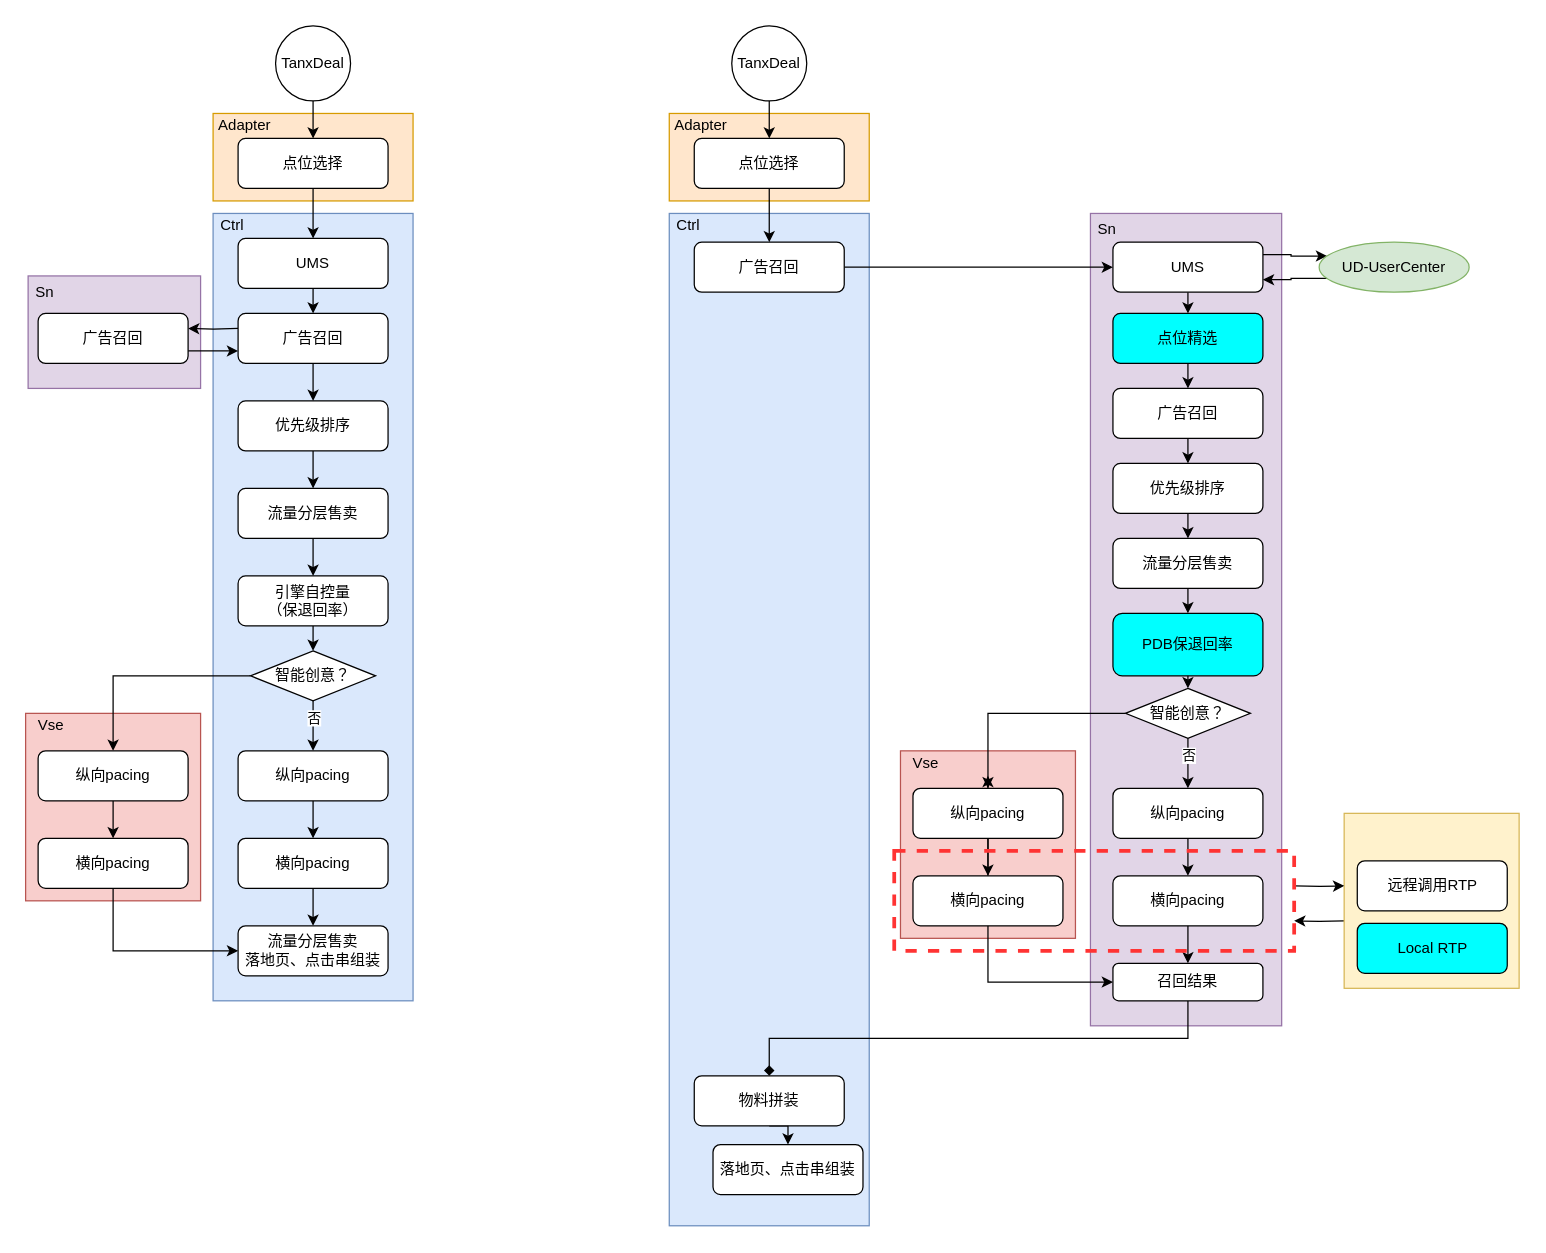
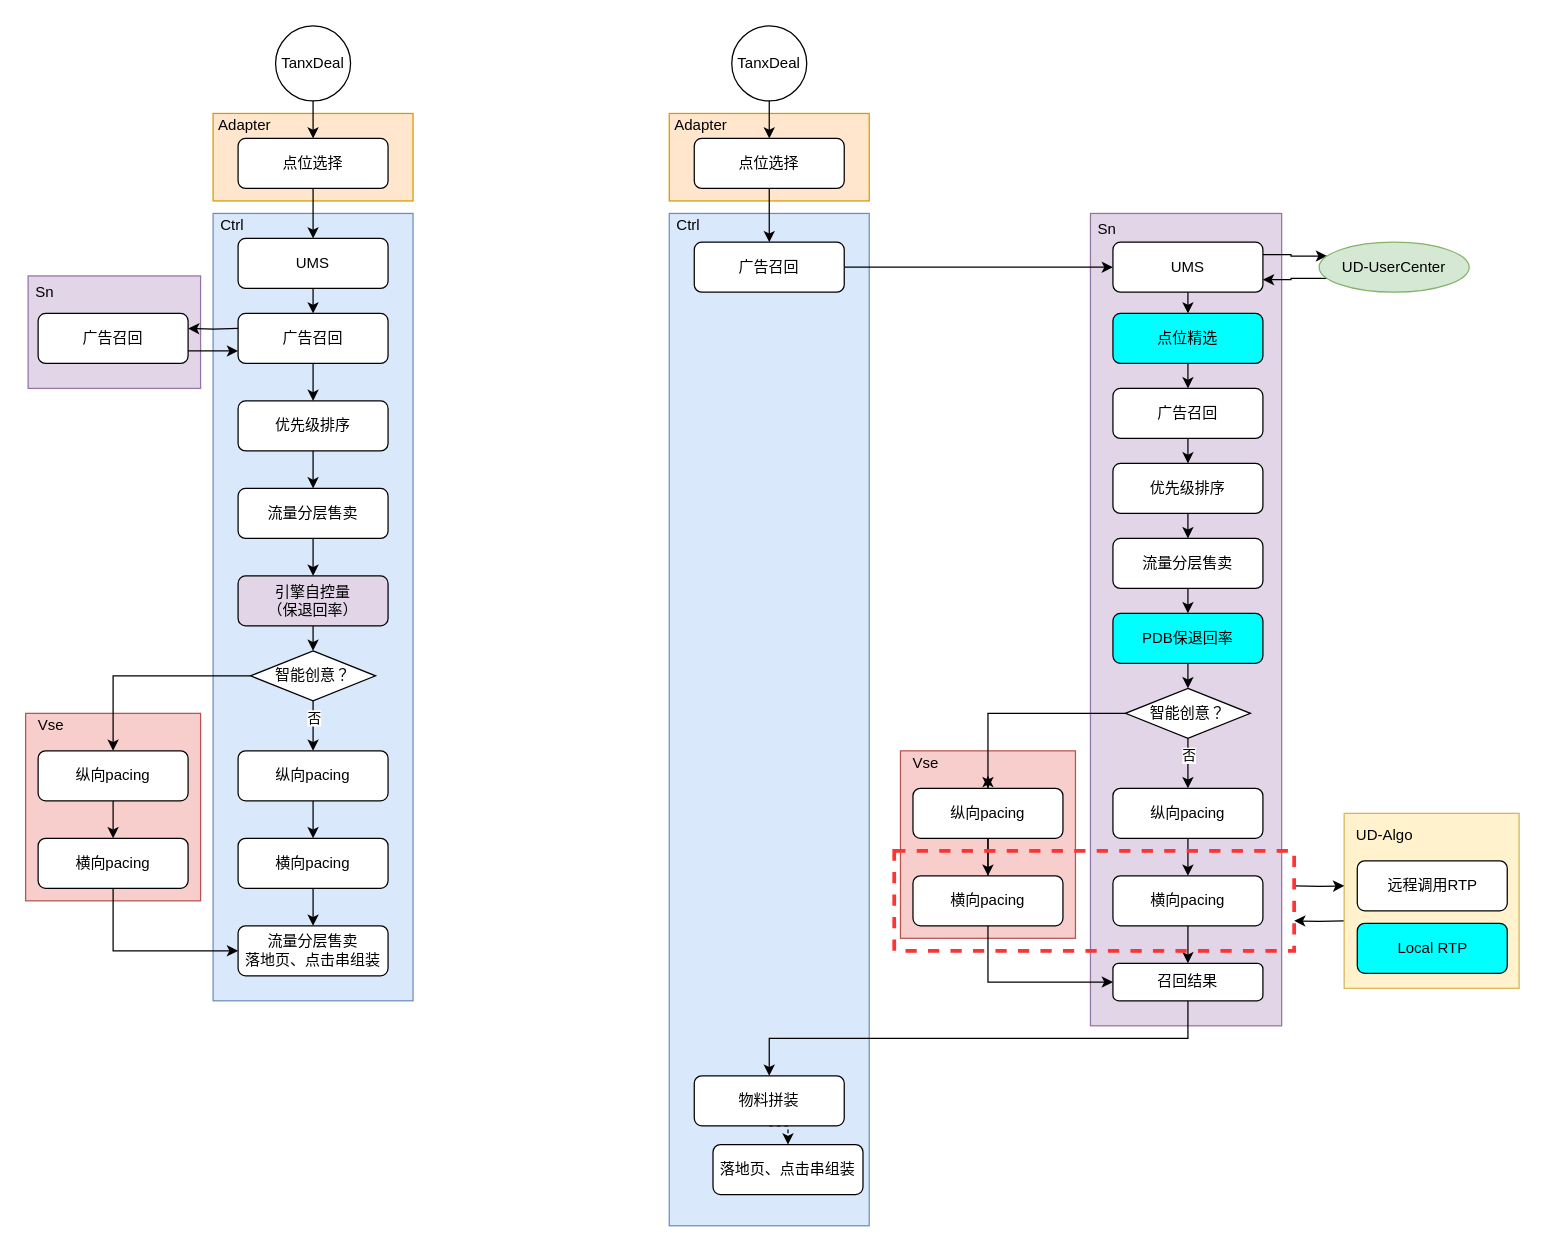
(313, 601) -> (313, 601)
(1188, 644) -> (1188, 638)
none -> (1384, 836)
(769, 1065) -> (769, 1066)
(788, 1129) -> (788, 1129)
